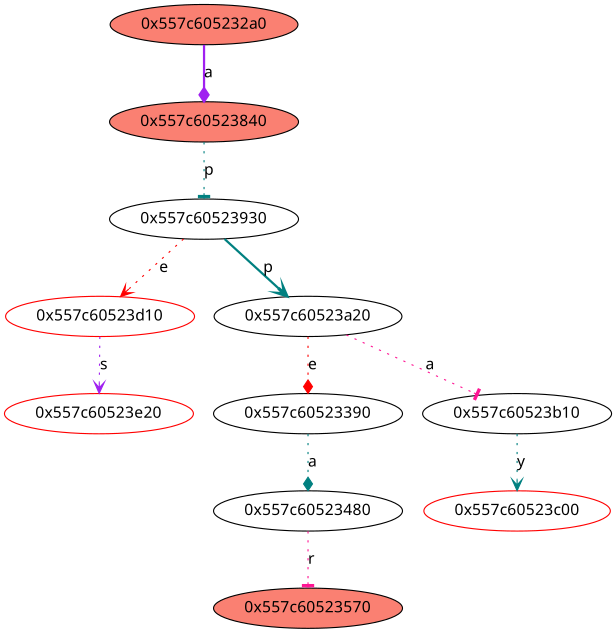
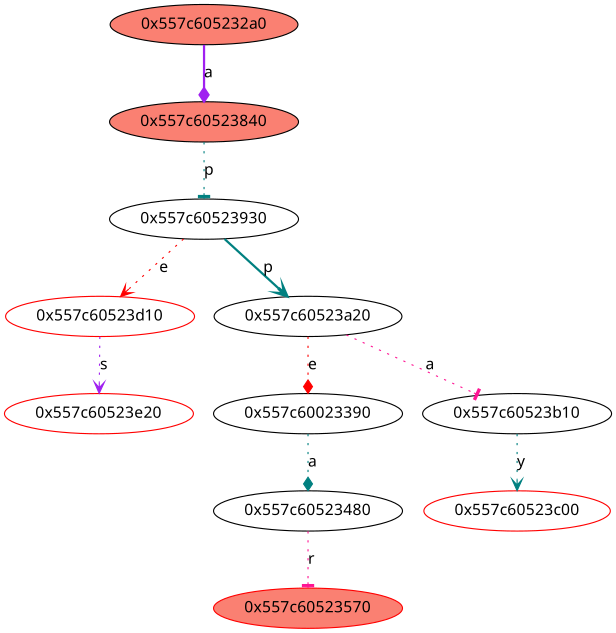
(308, 414) -> (308, 414)
(308, 608) -> (308, 608)
